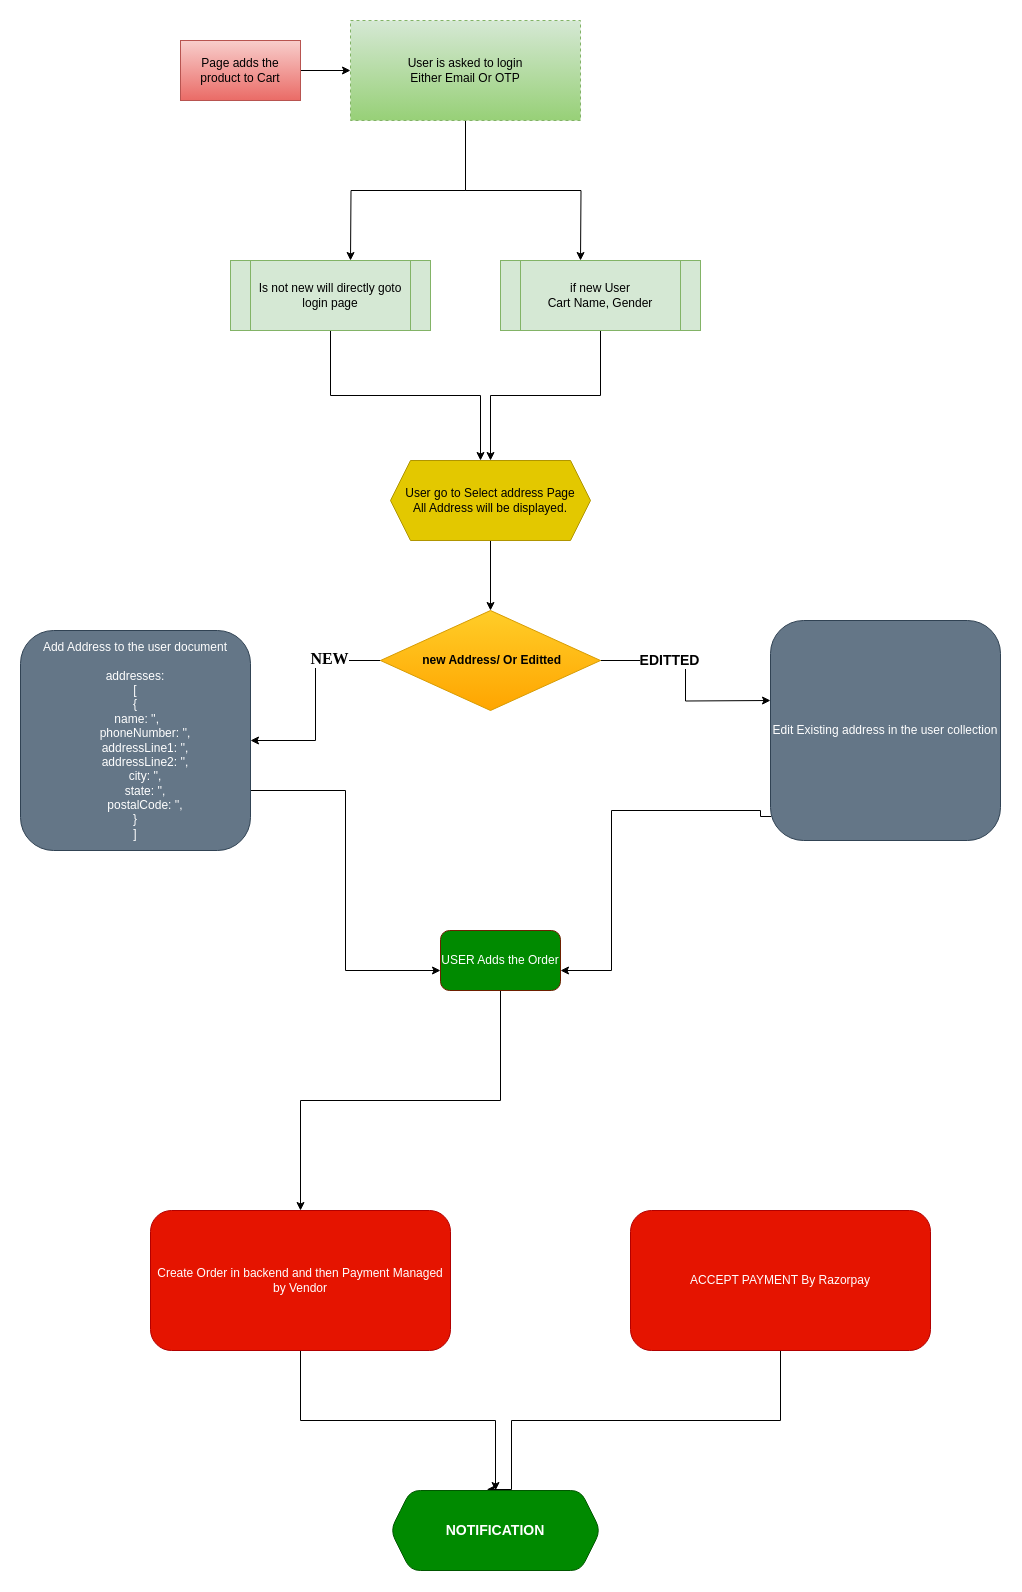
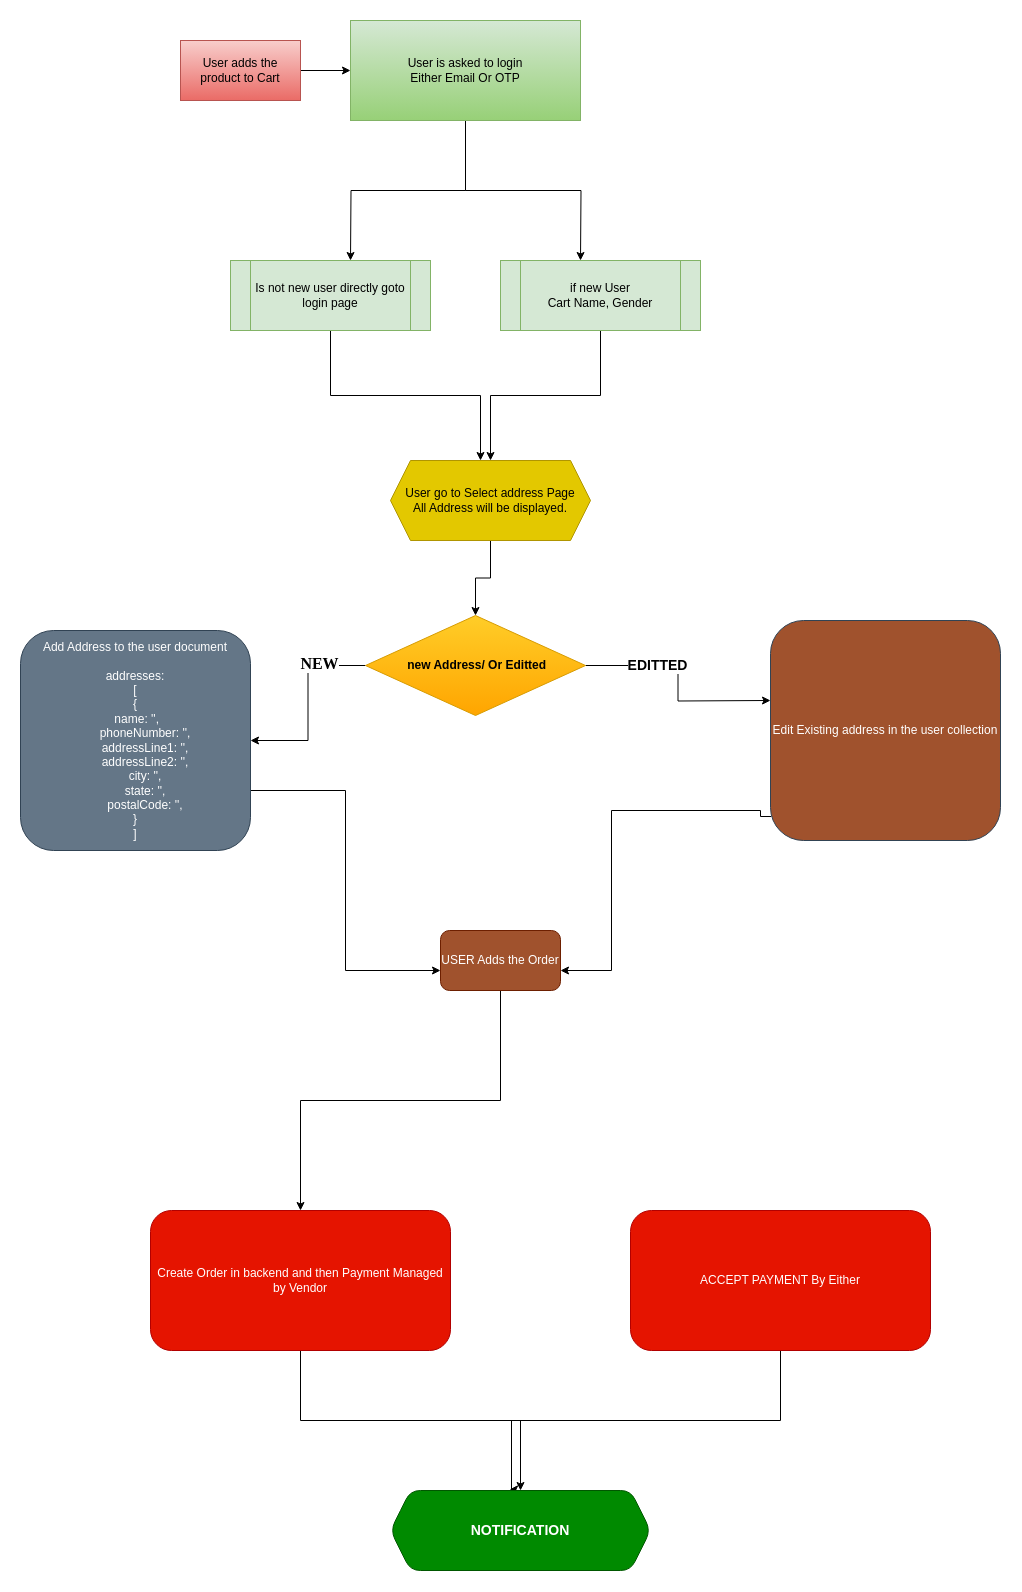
(241, 71) -> (241, 71)
(466, 71) -> (466, 71)
(331, 296) -> (331, 296)
(491, 661) -> (476, 666)
(886, 731) -> (886, 731)
(501, 961) -> (501, 961)
(781, 1281) -> (781, 1281)
(496, 1531) -> (521, 1531)
